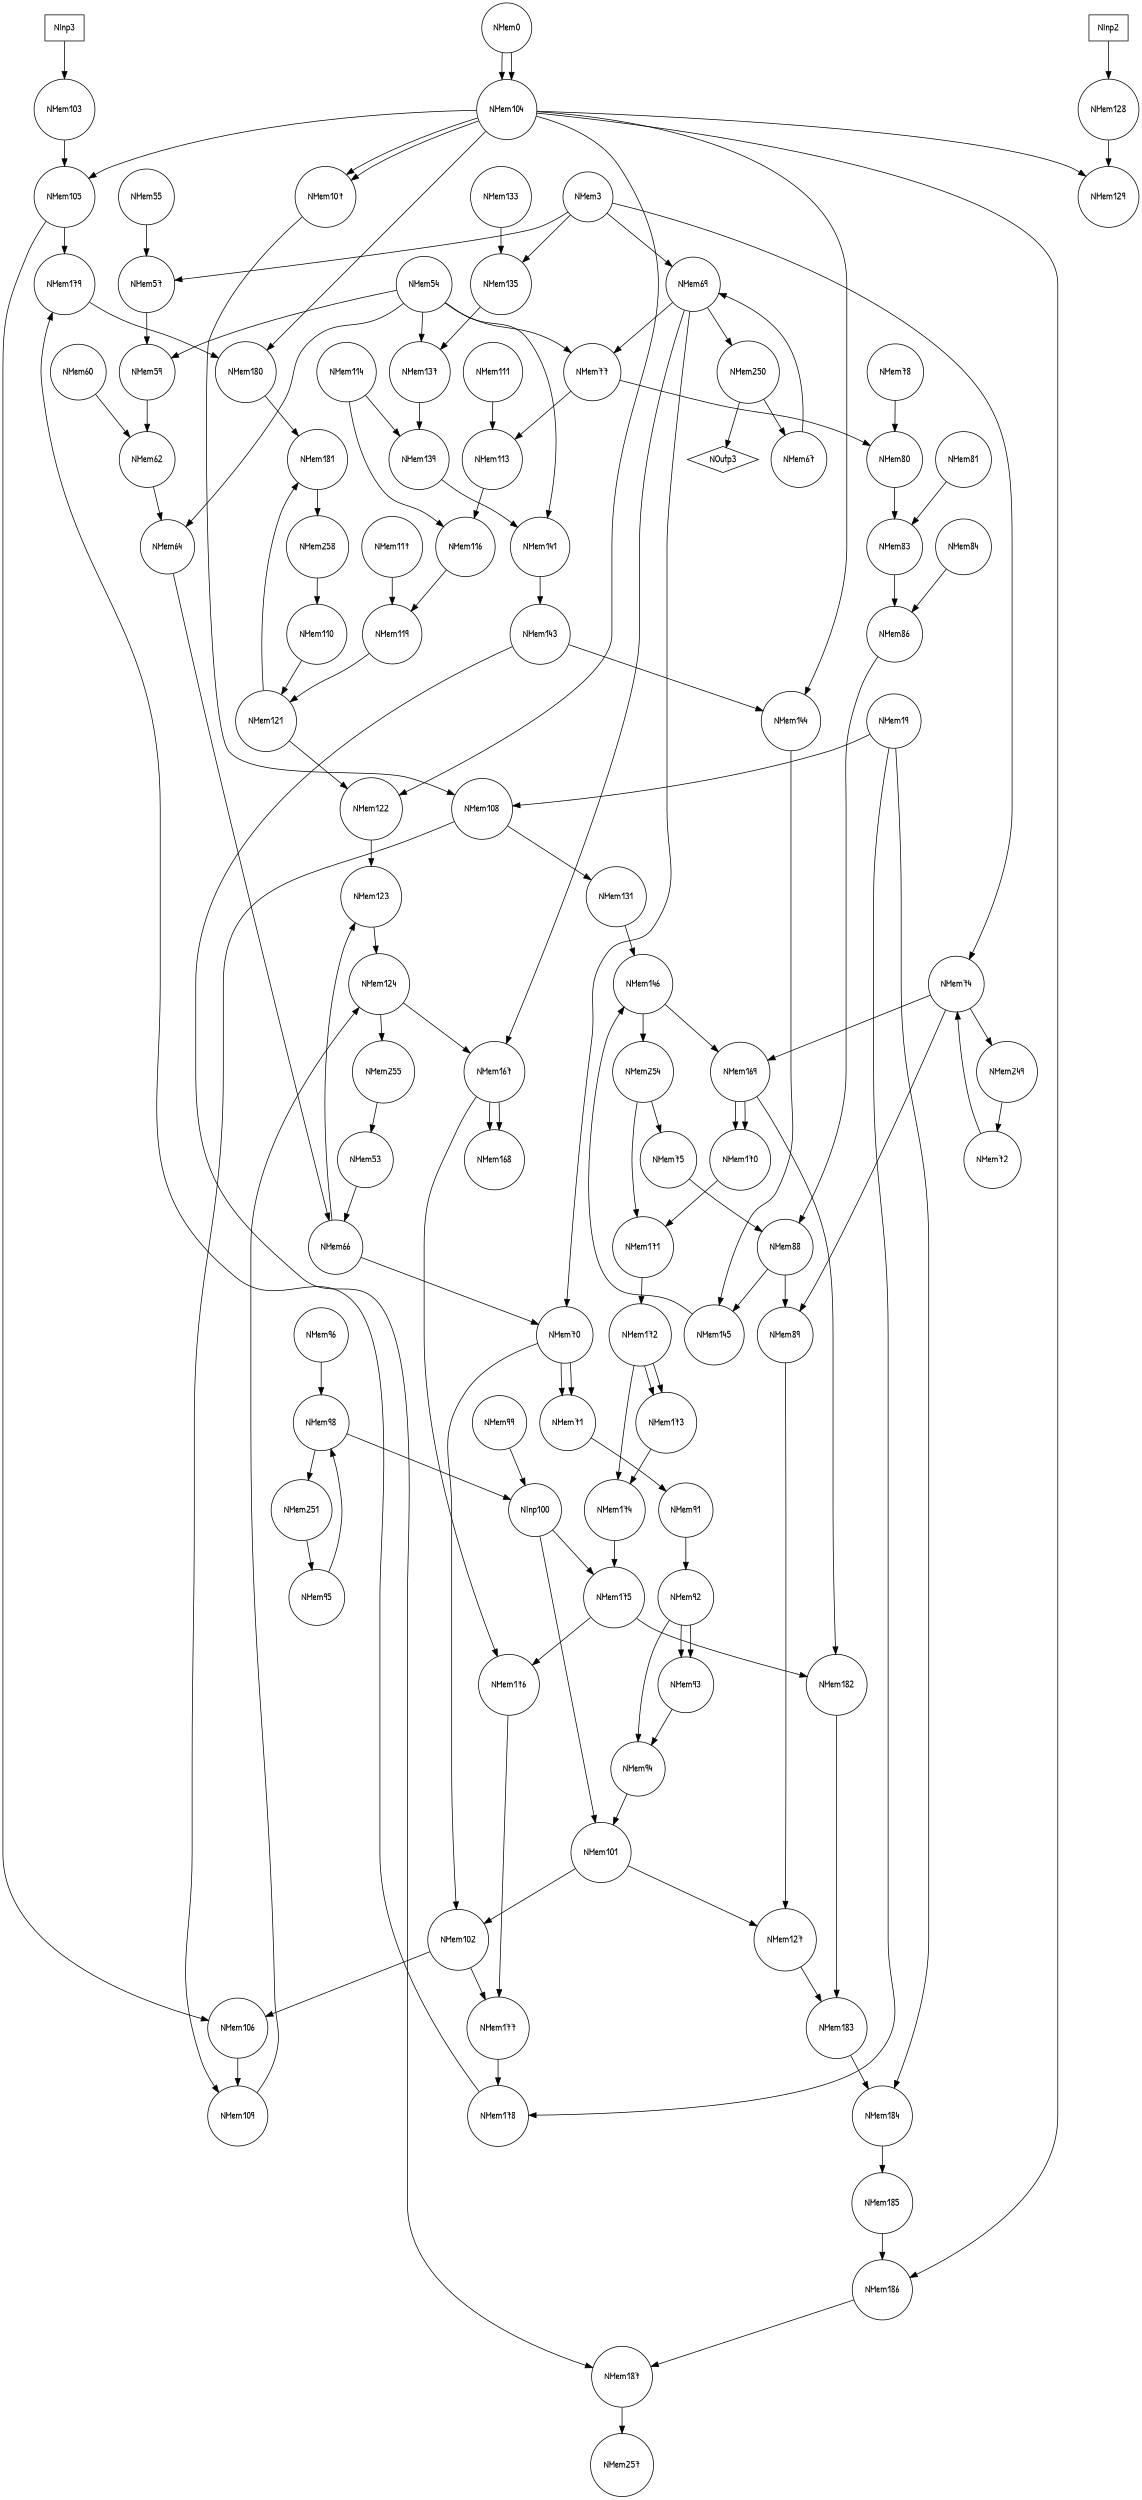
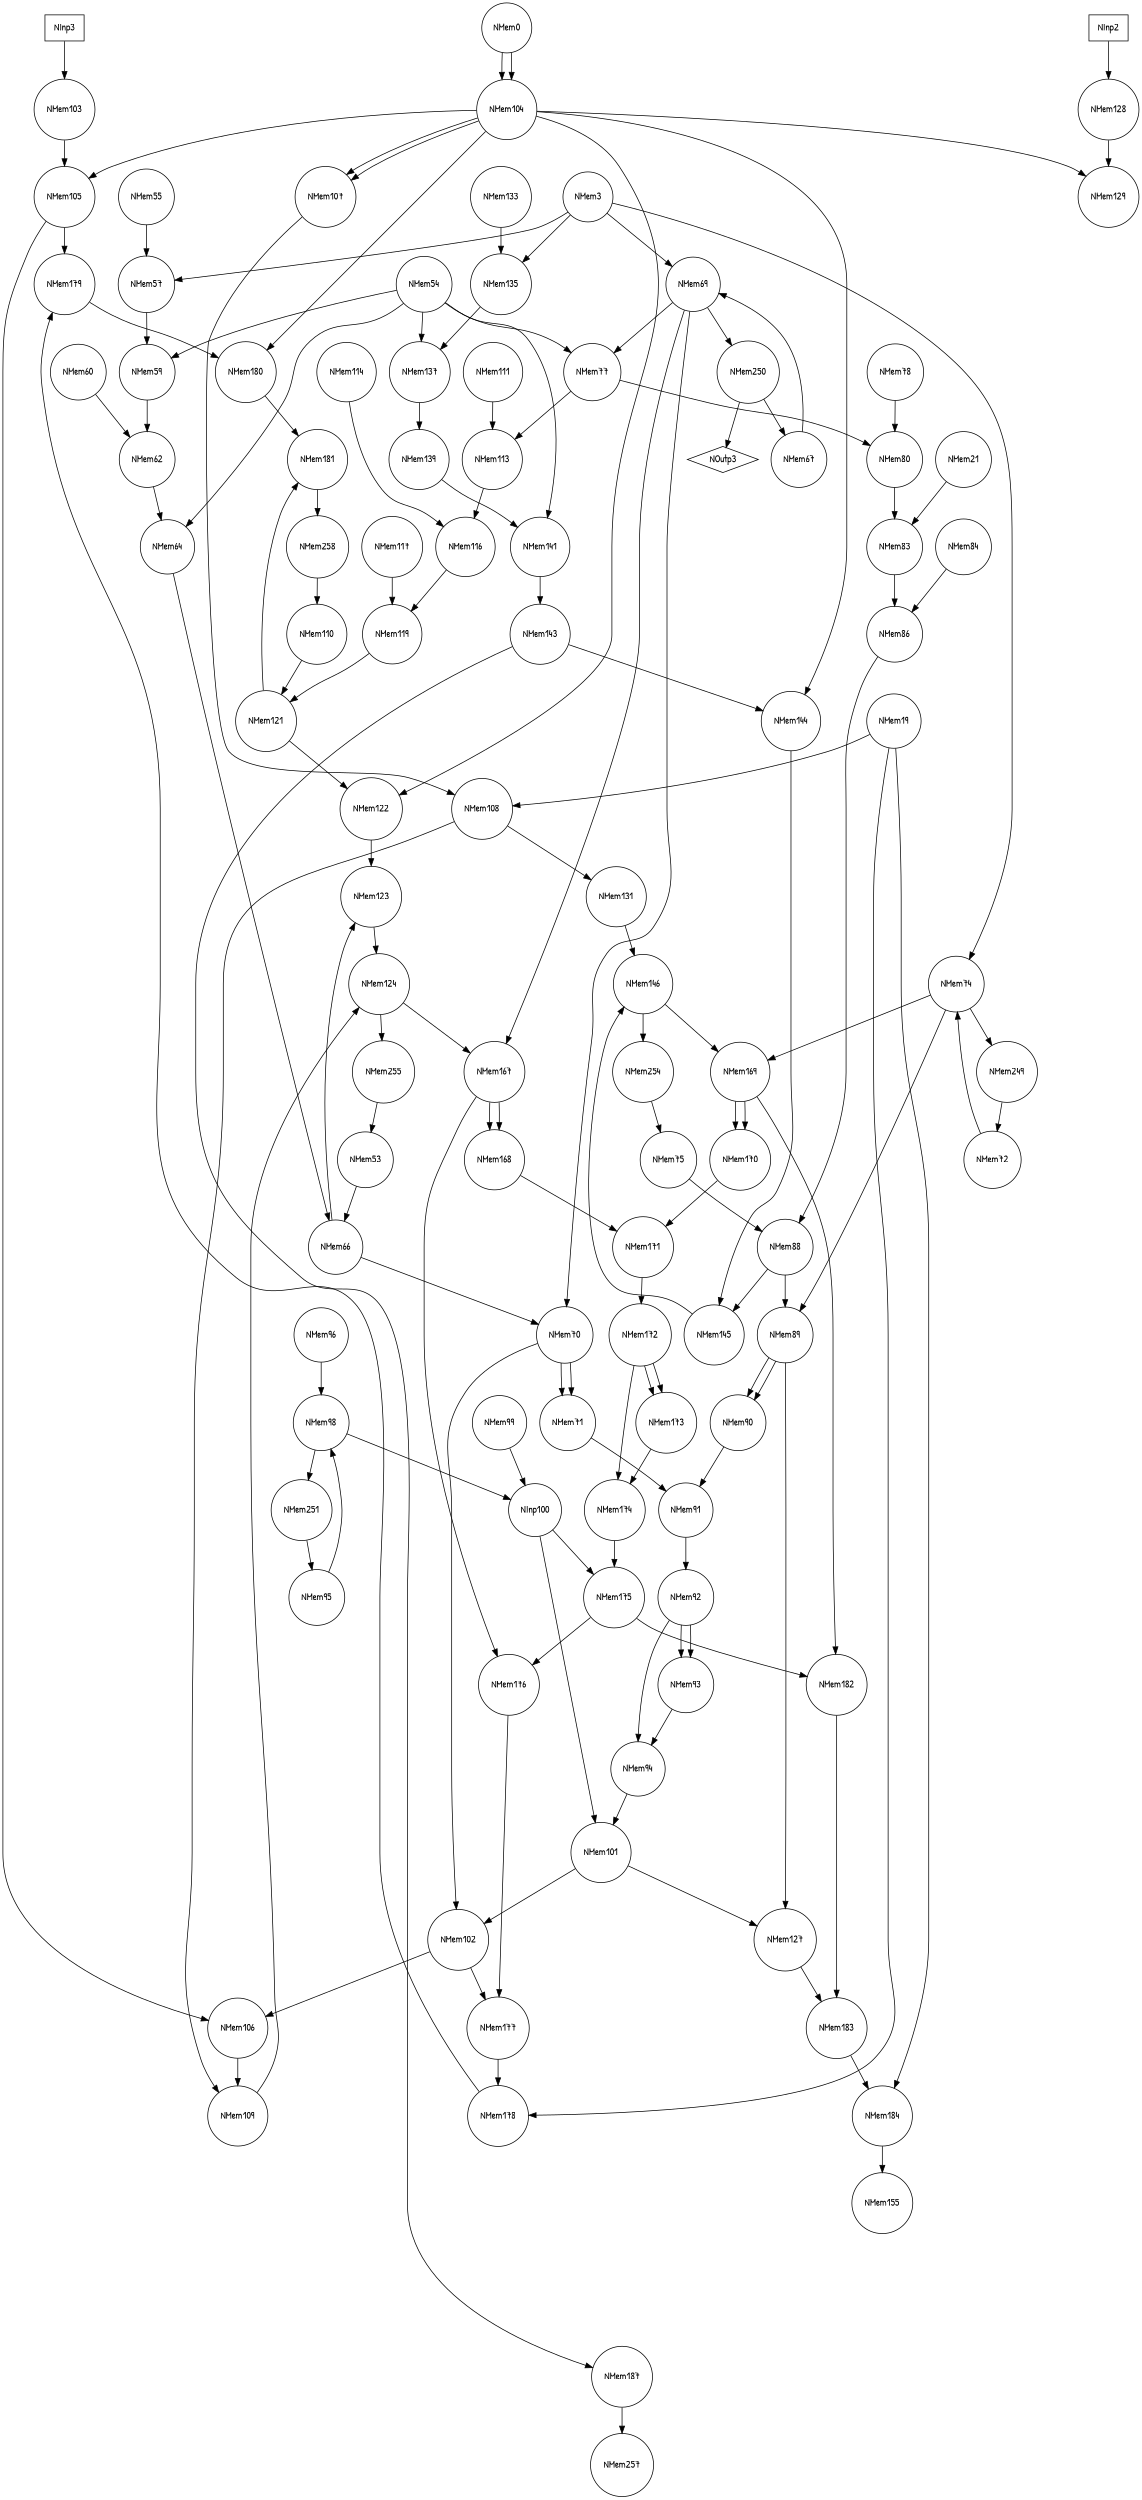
(380, 413) -> none
(964, 460) -> (964, 460)
(632, 1156) -> (565, 1201)
none -> (738, 1423)
(882, 2203) -> (882, 2203)
(882, 2290) -> none
